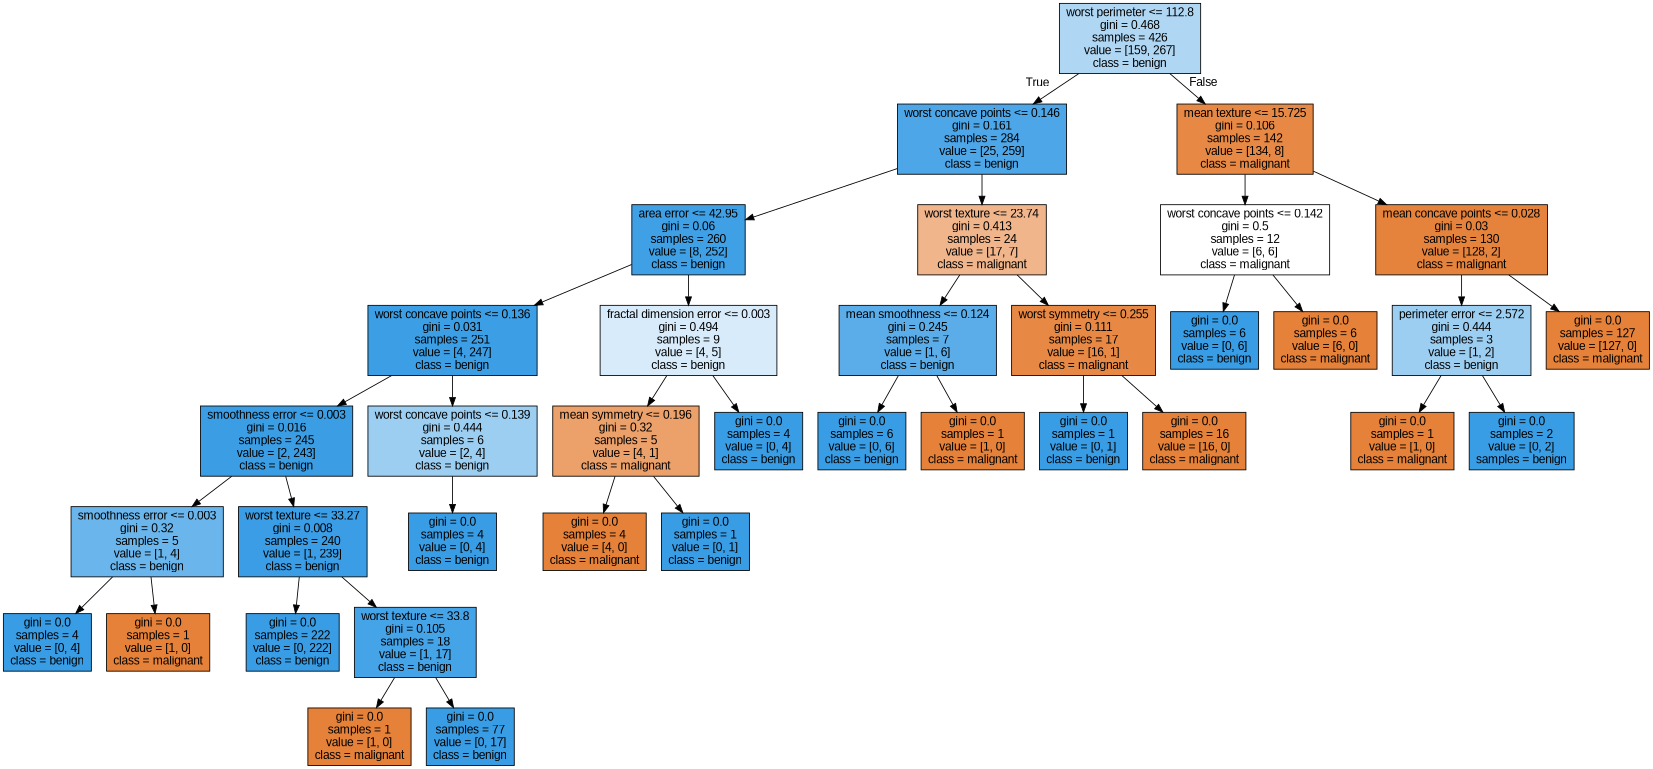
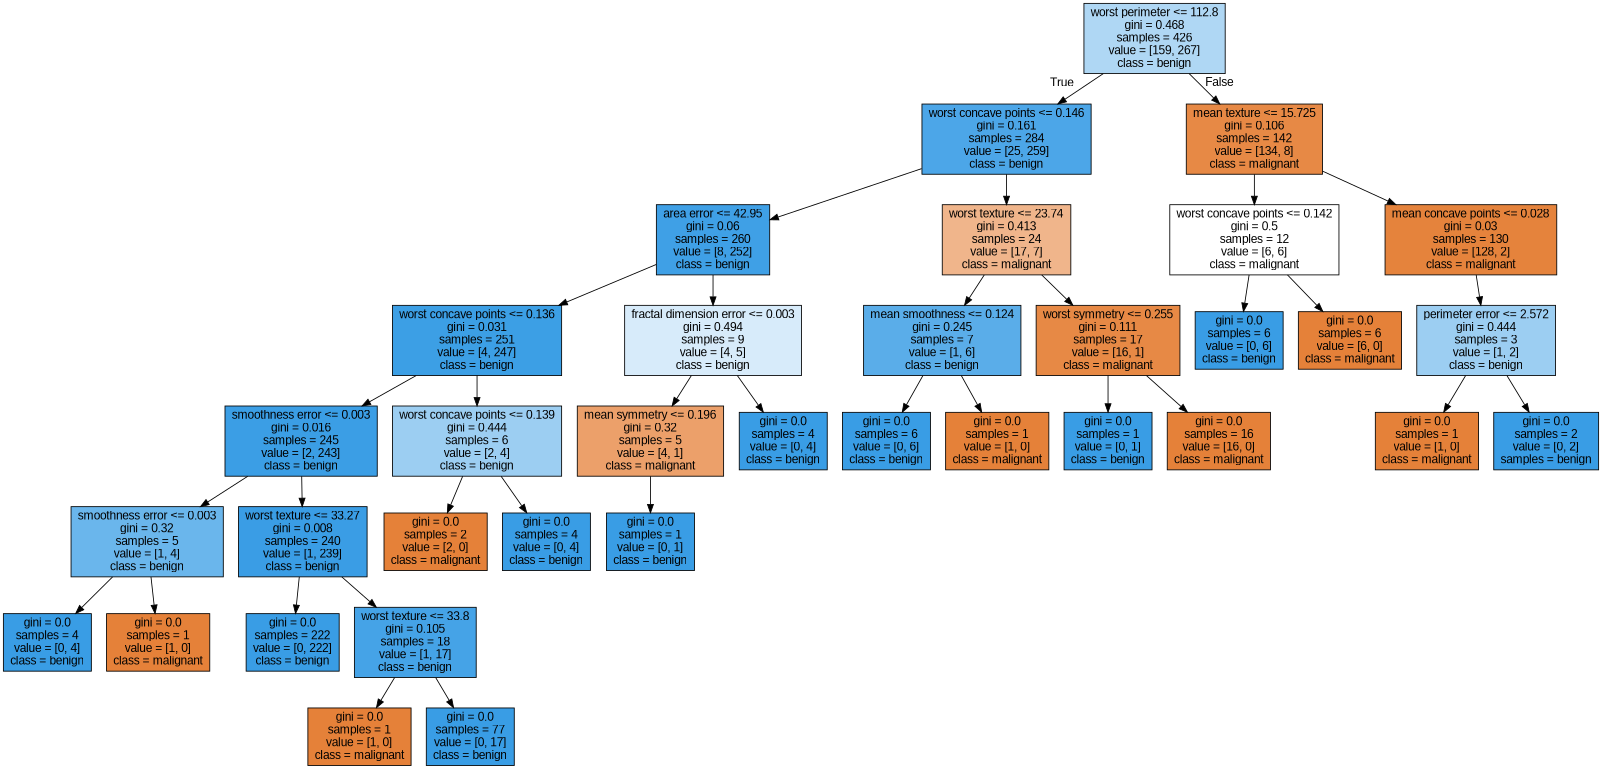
(1598, 340) -> none
none -> (436, 542)
(595, 542) -> none
